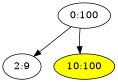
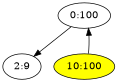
(80, 37) -> (89, 45)
